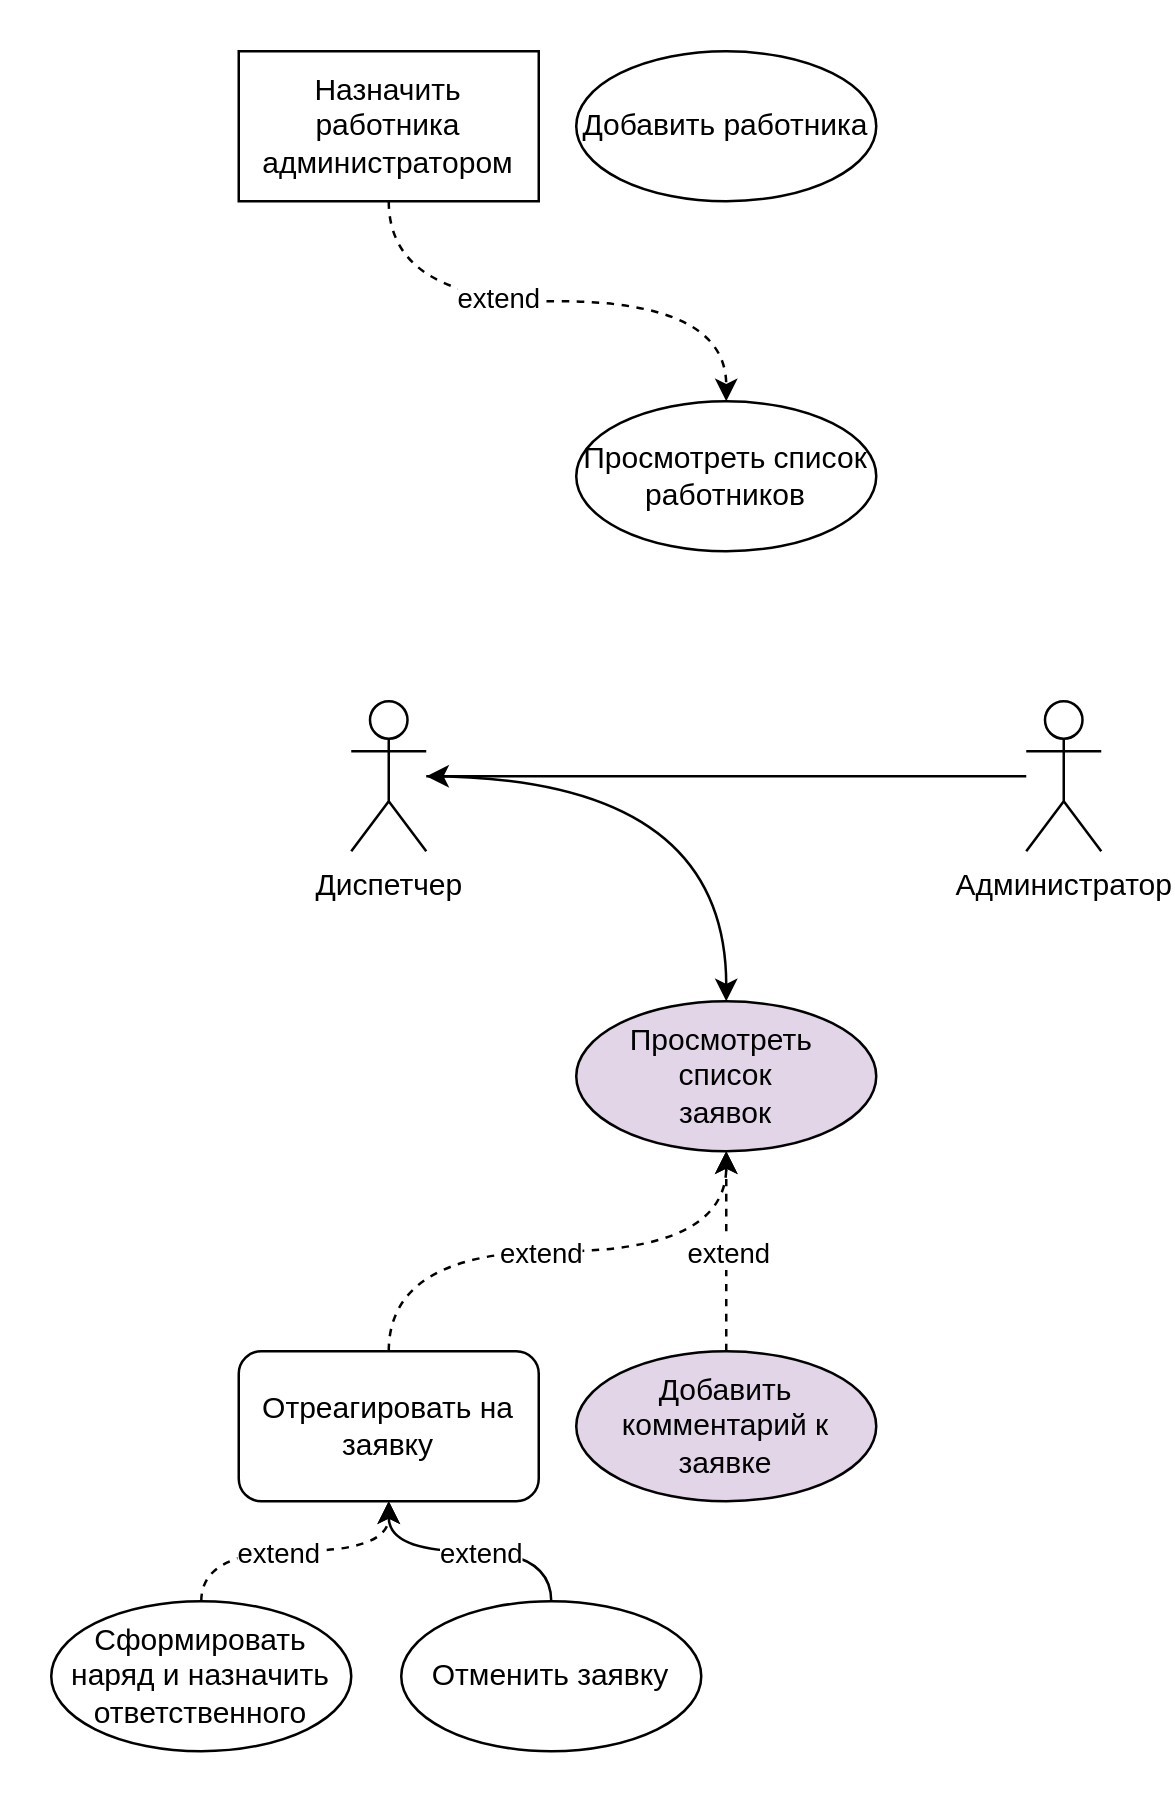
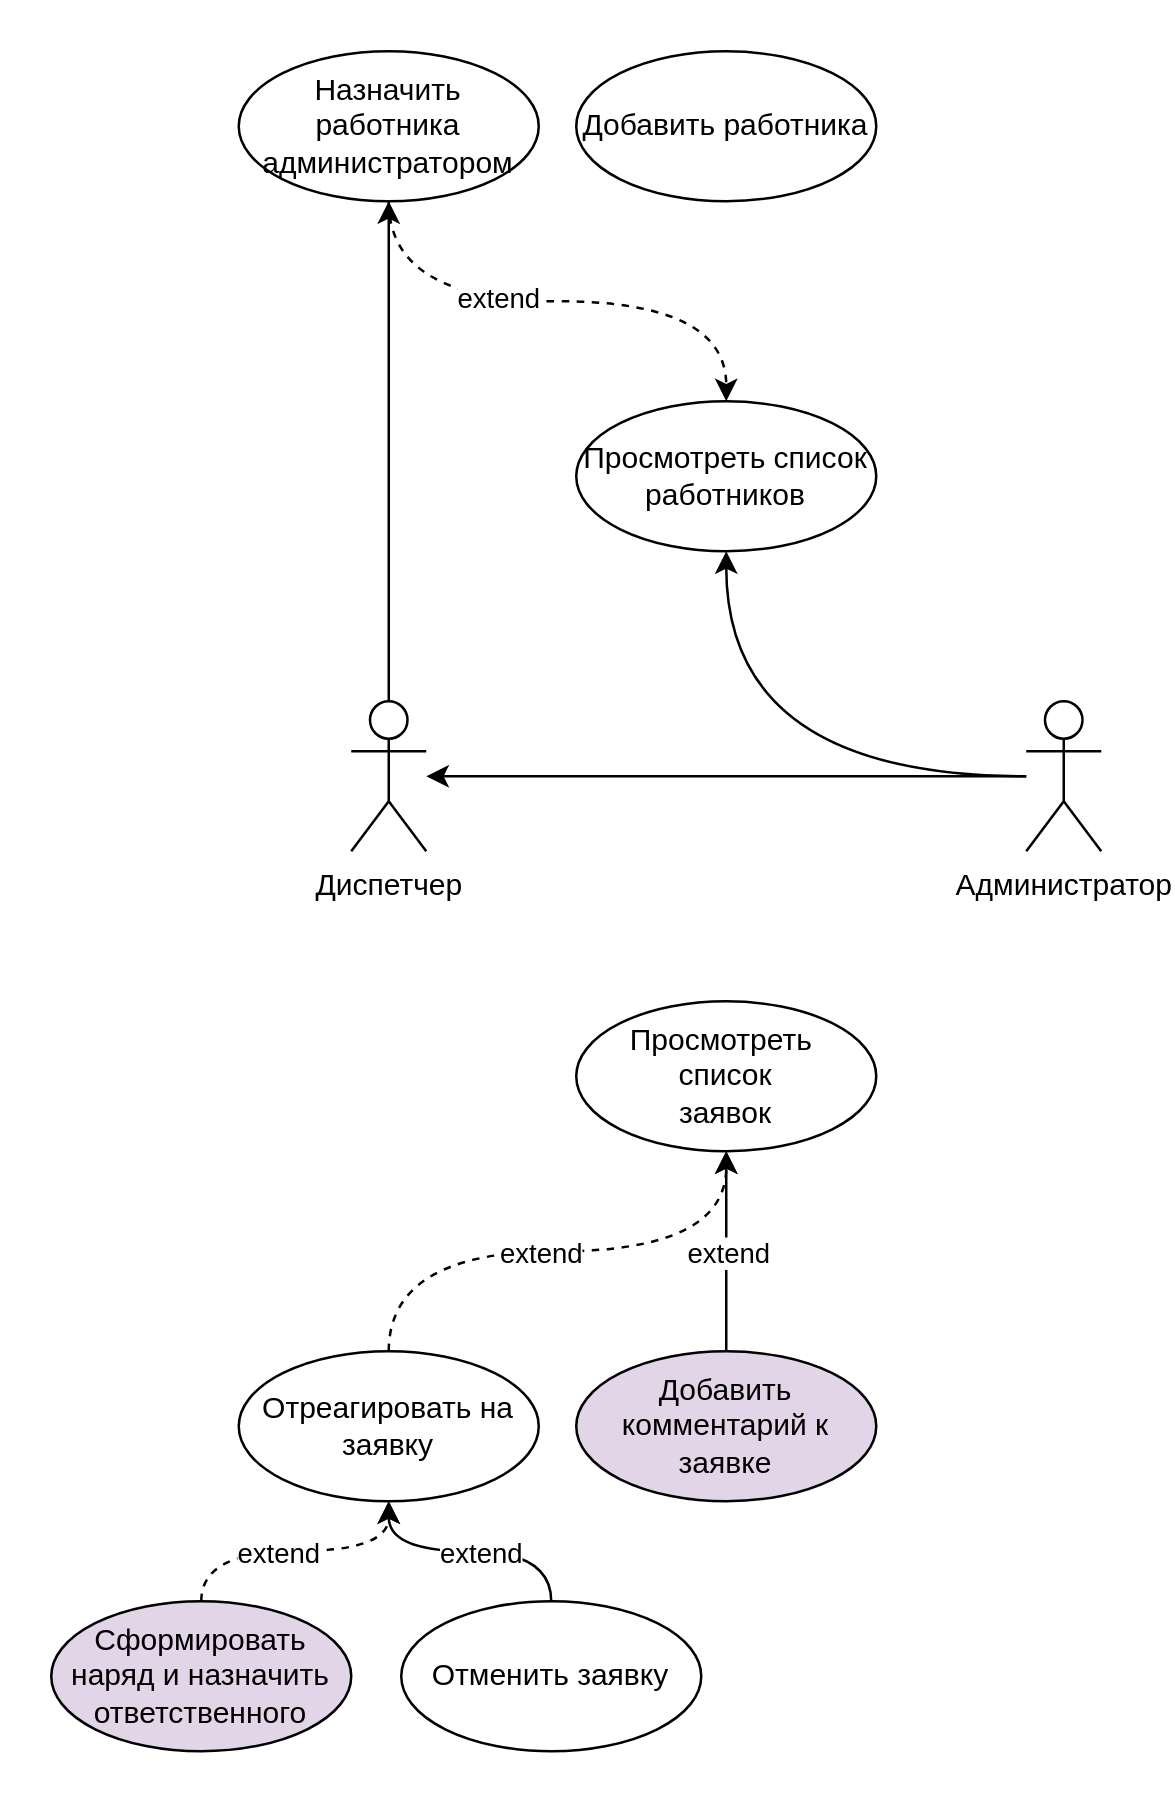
(389, 126) -> (389, 126)
none -> (792, 716)
(656, 832) -> (389, 465)
(726, 1076) -> (726, 1076)
(726, 1309) -> (726, 1309)
(389, 1426) -> (389, 1426)
(201, 1676) -> (201, 1676)
